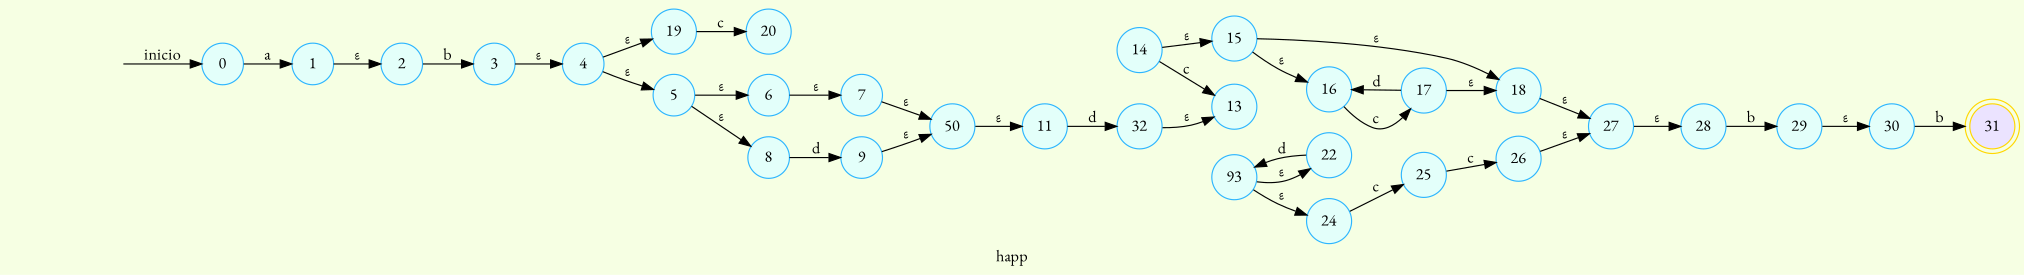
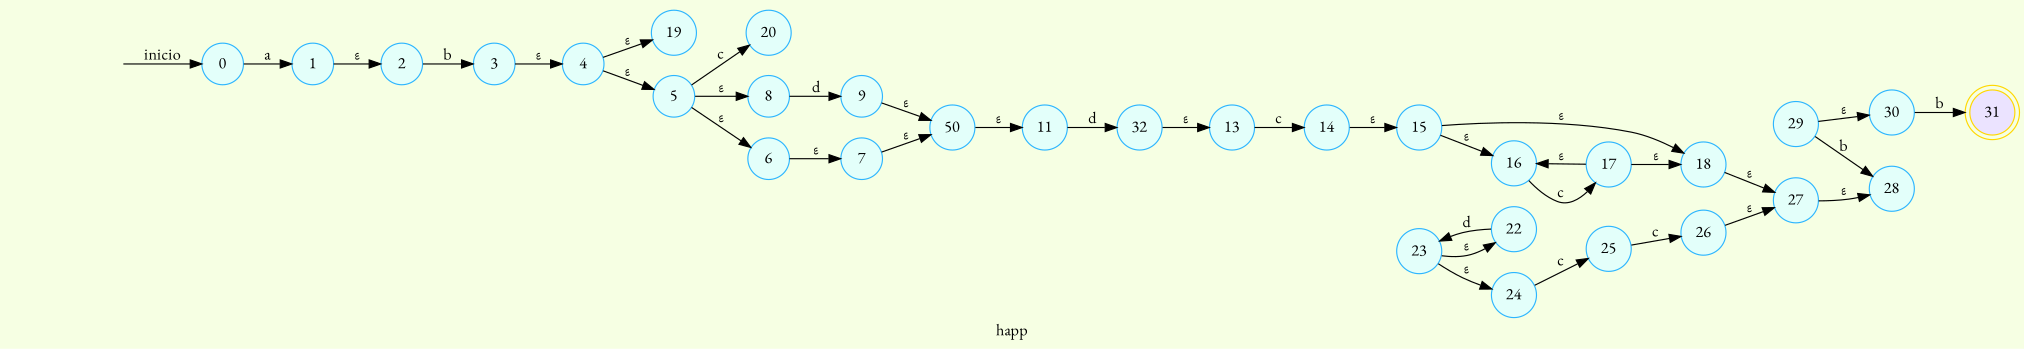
(715, 32) -> (716, 68)
(1182, 75) -> (1273, 128)
(1376, 82) -> (1561, 156)
(1746, 126) -> (1839, 153)
(1234, 177) -> (1419, 251)
